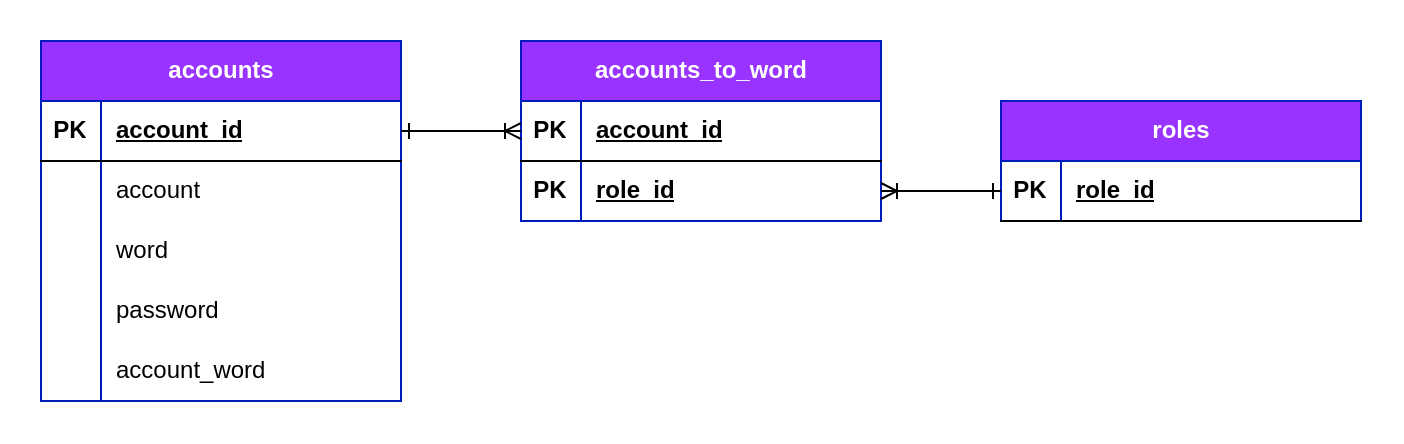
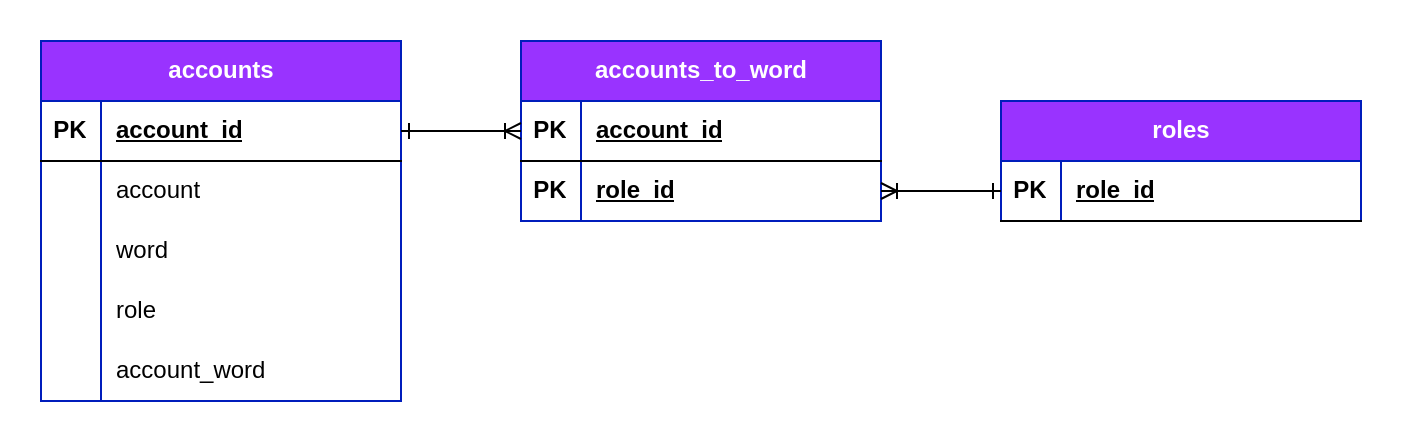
(171, 311) -> (141, 311)
